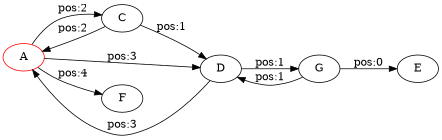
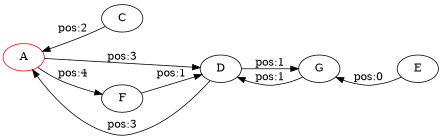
(58, 20) -> none
(171, 39) -> (168, 85)
(365, 69) -> (372, 85)
